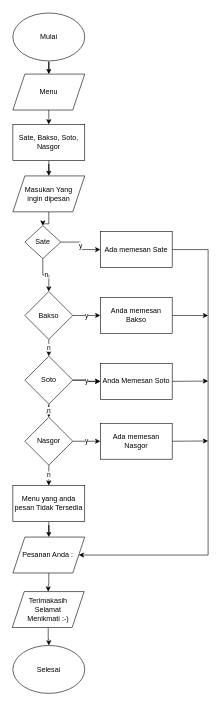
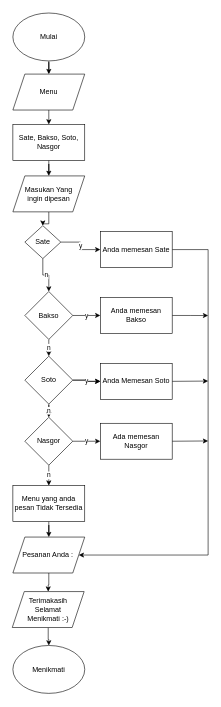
(137, 249) -> (137, 249)
(49, 670) -> (49, 670)
